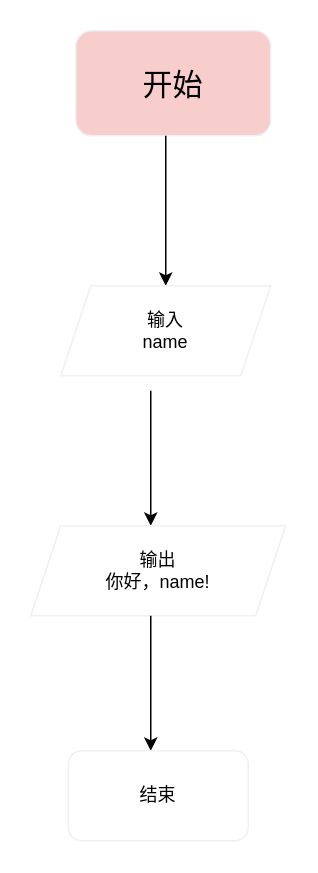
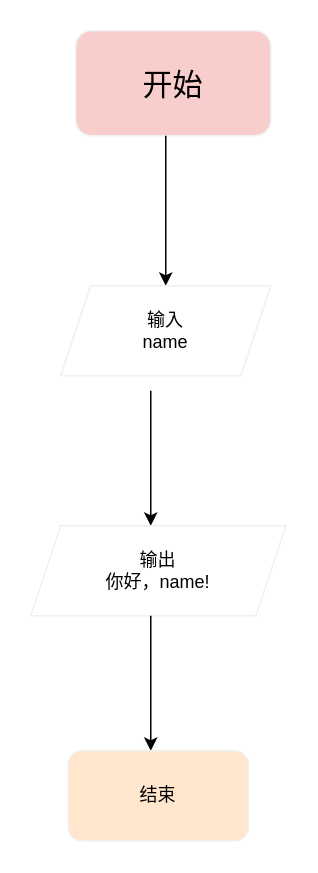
(158, 796) -> (158, 796)
